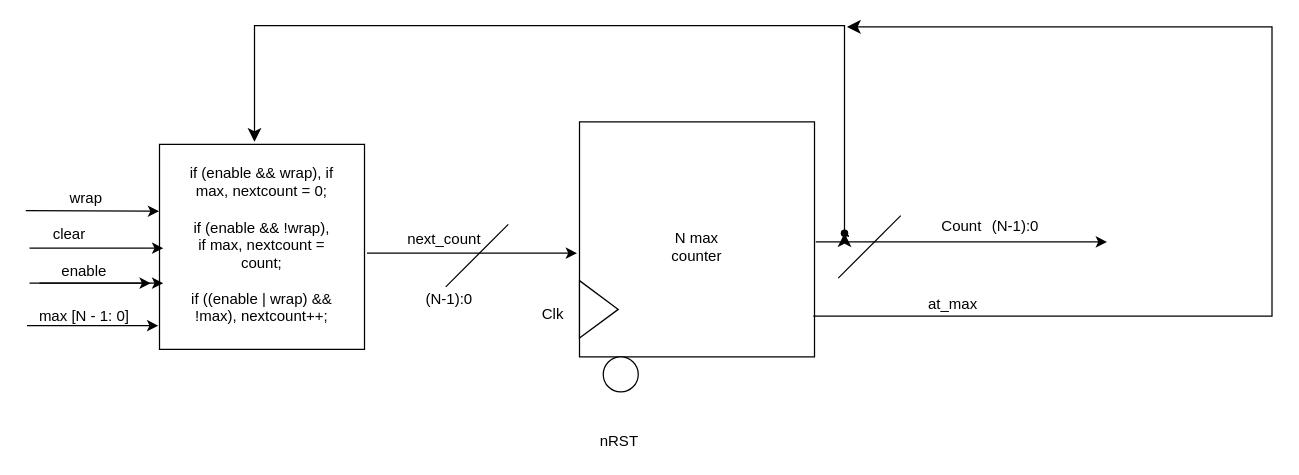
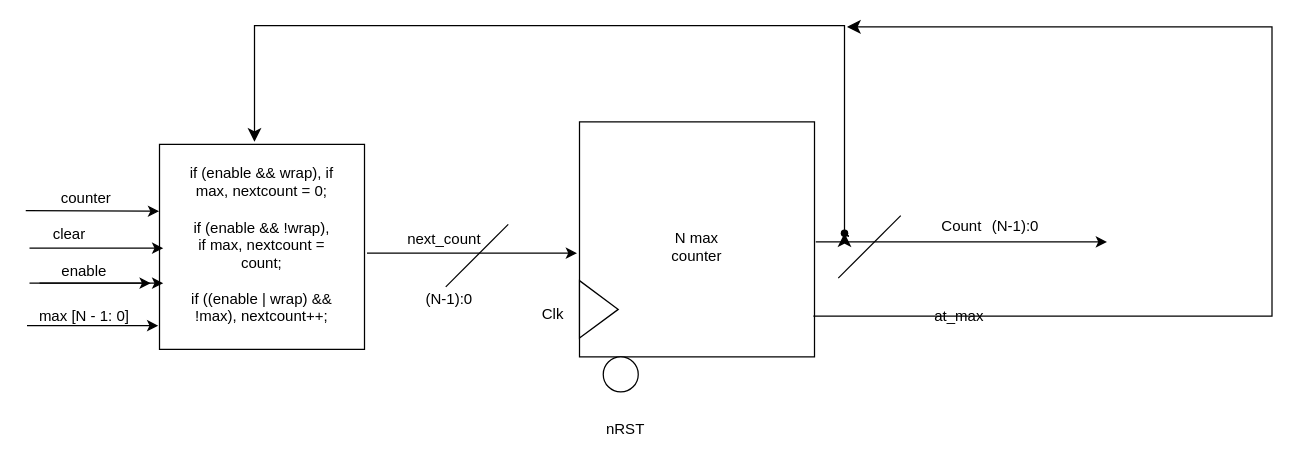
(86, 198) -> (86, 198)
(953, 304) -> (959, 317)
(619, 442) -> (626, 429)
